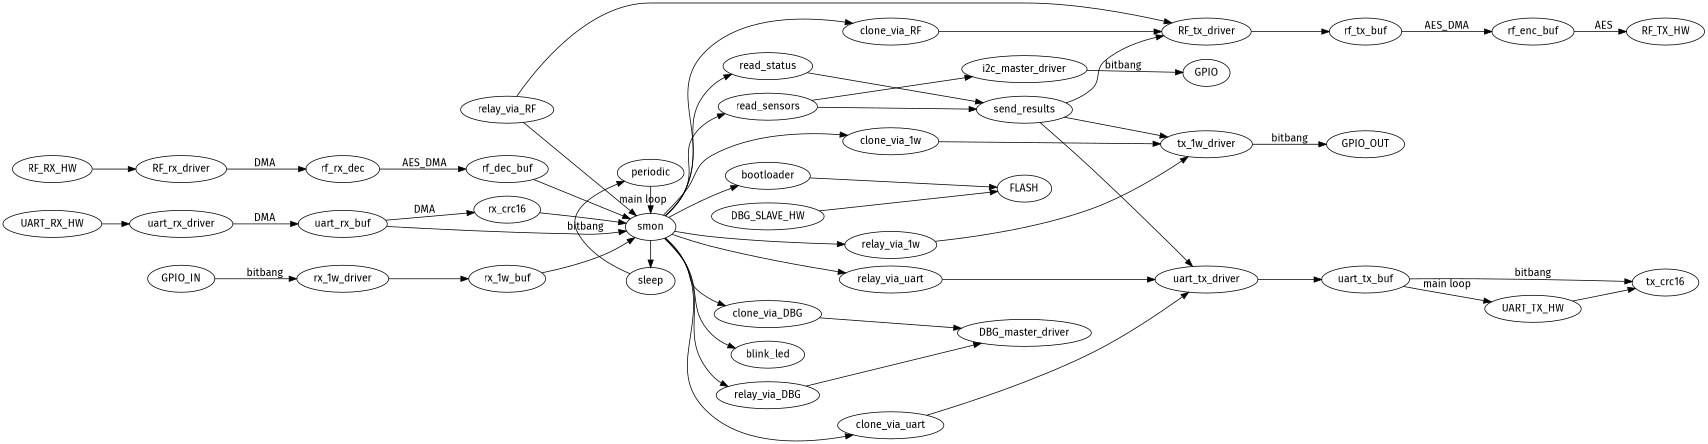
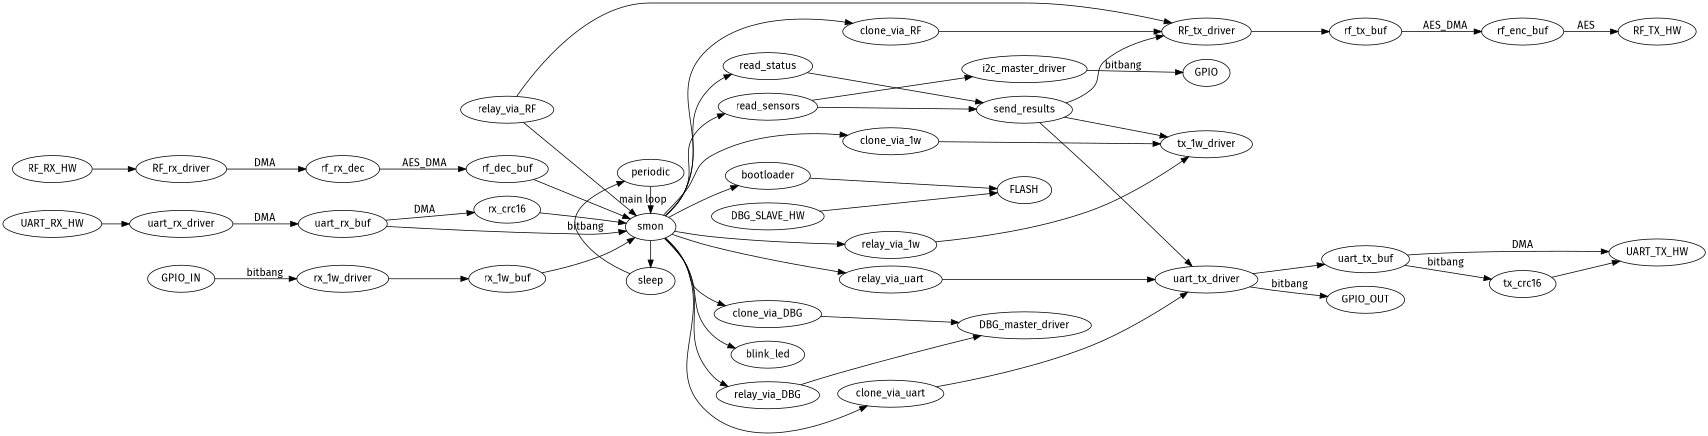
(1286, 144) -> (1285, 292)
(1447, 284) -> (1523, 245)
(1600, 295) -> (1582, 270)
